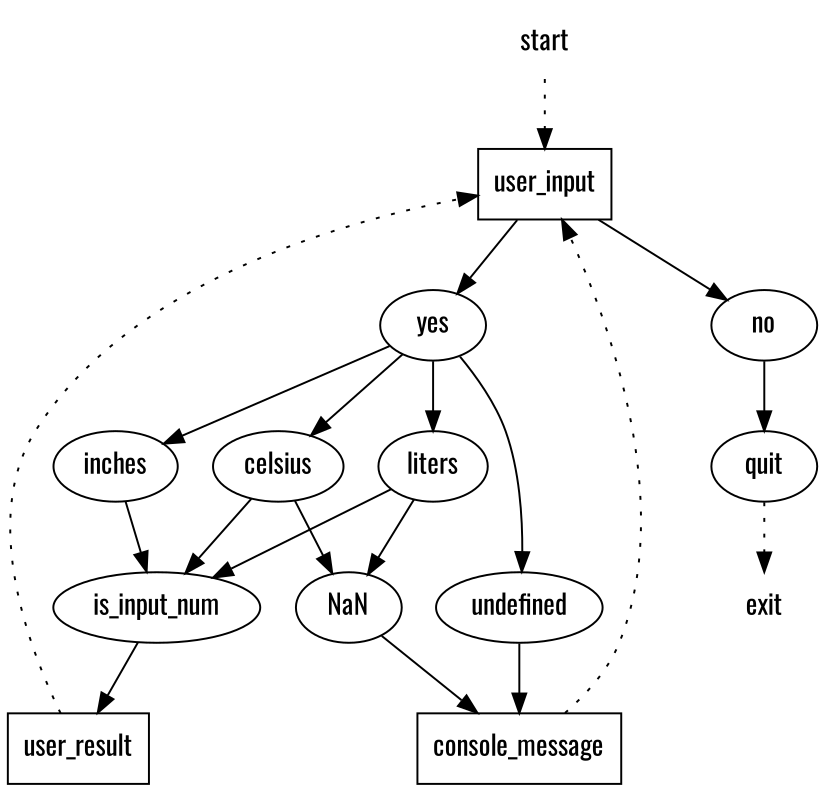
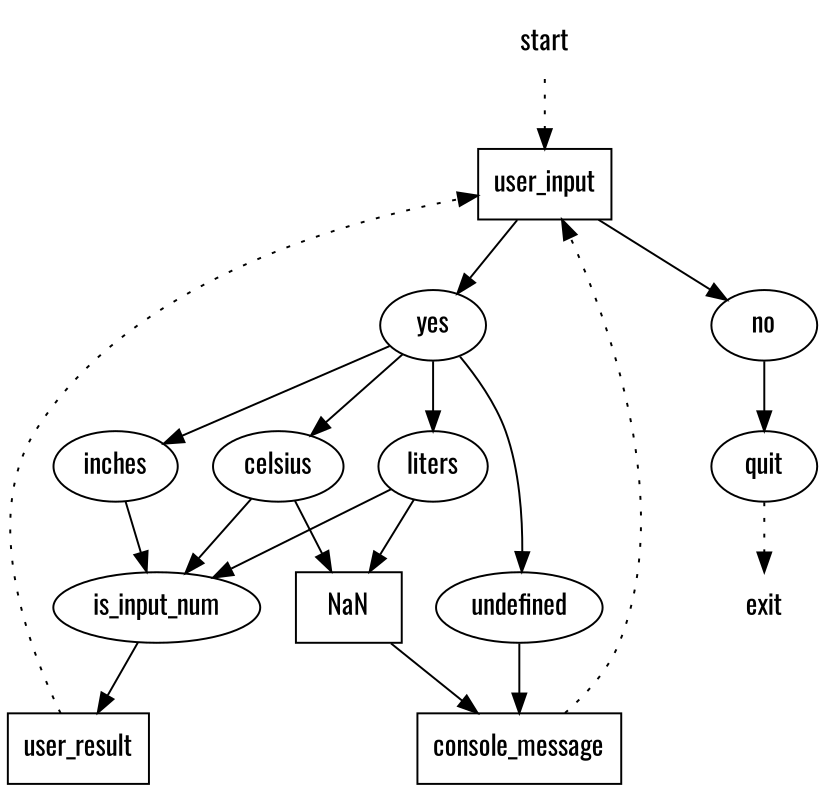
(349, 608) -> (349, 608)
